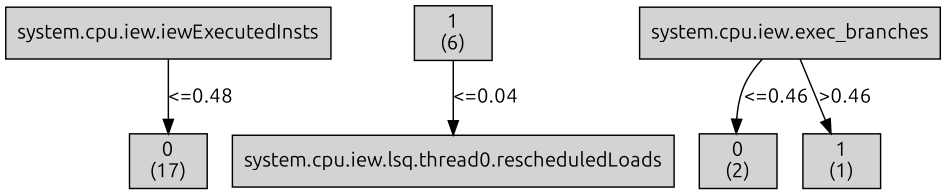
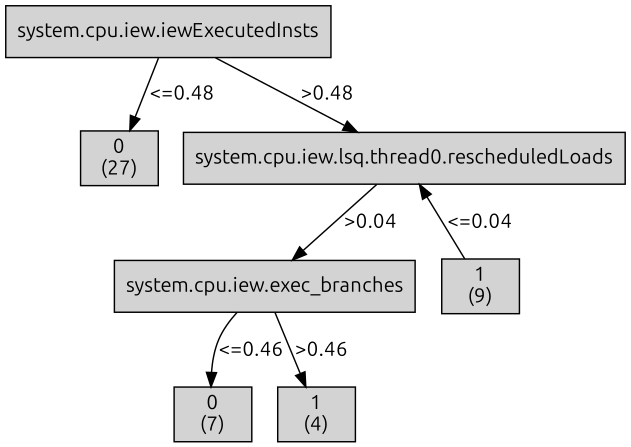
(453, 33) -> (481, 286)
none -> (280, 92)
(168, 161) -> (119, 158)
(738, 161) -> (213, 414)
(842, 161) -> (317, 414)
none -> (340, 217)
